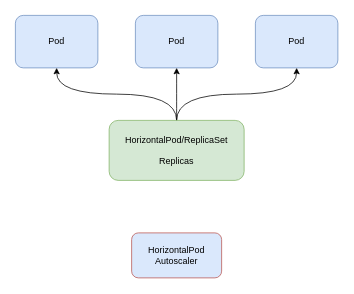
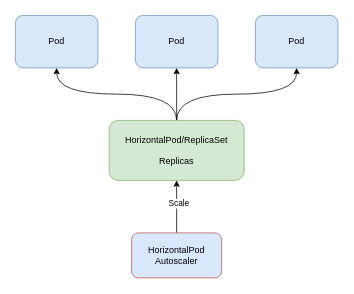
none -> (177, 210)
